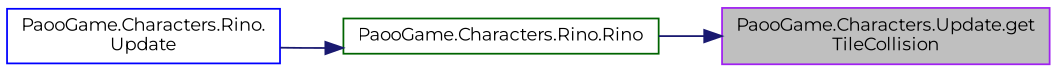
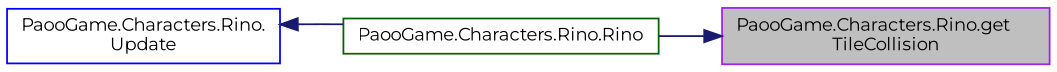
(886, 36) -> (886, 36)
(303, 48) -> (321, 24)
